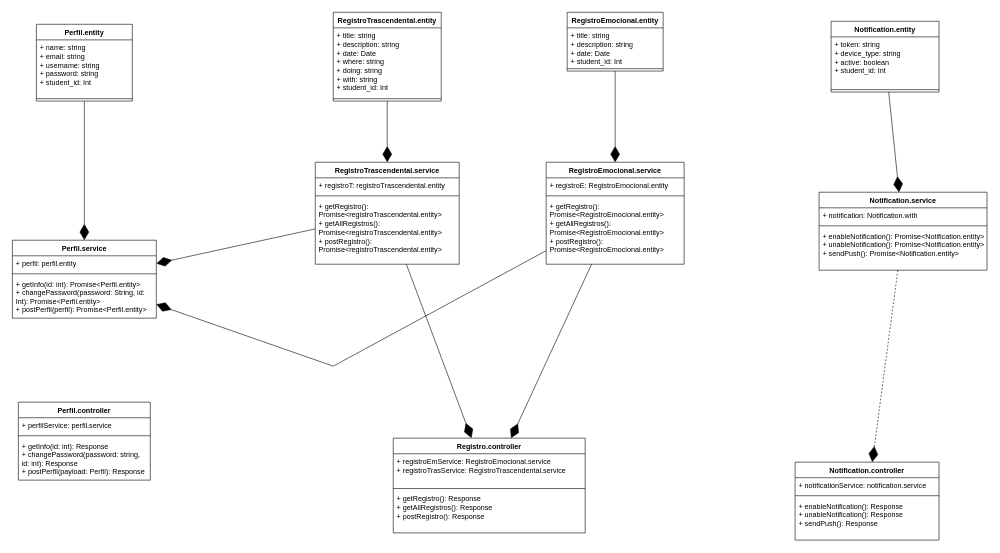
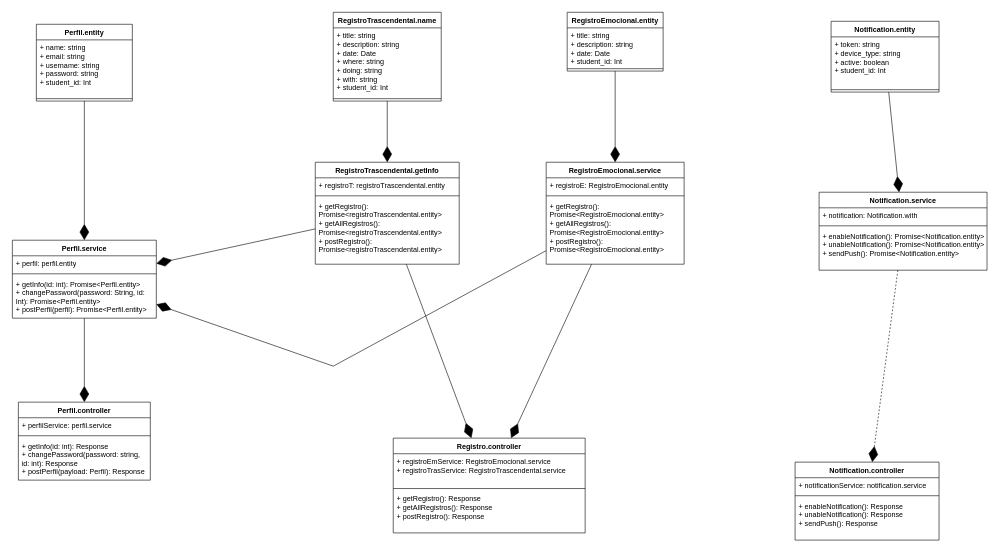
(387, 21) -> (387, 21)
(387, 171) -> (387, 171)
none -> (84, 354)
